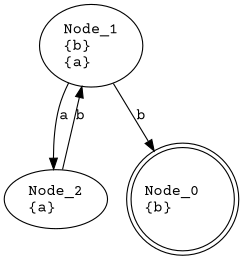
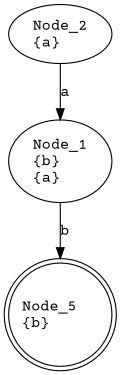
(81, 115) -> (65, 92)
(56, 119) -> none
(183, 199) -> (60, 315)
